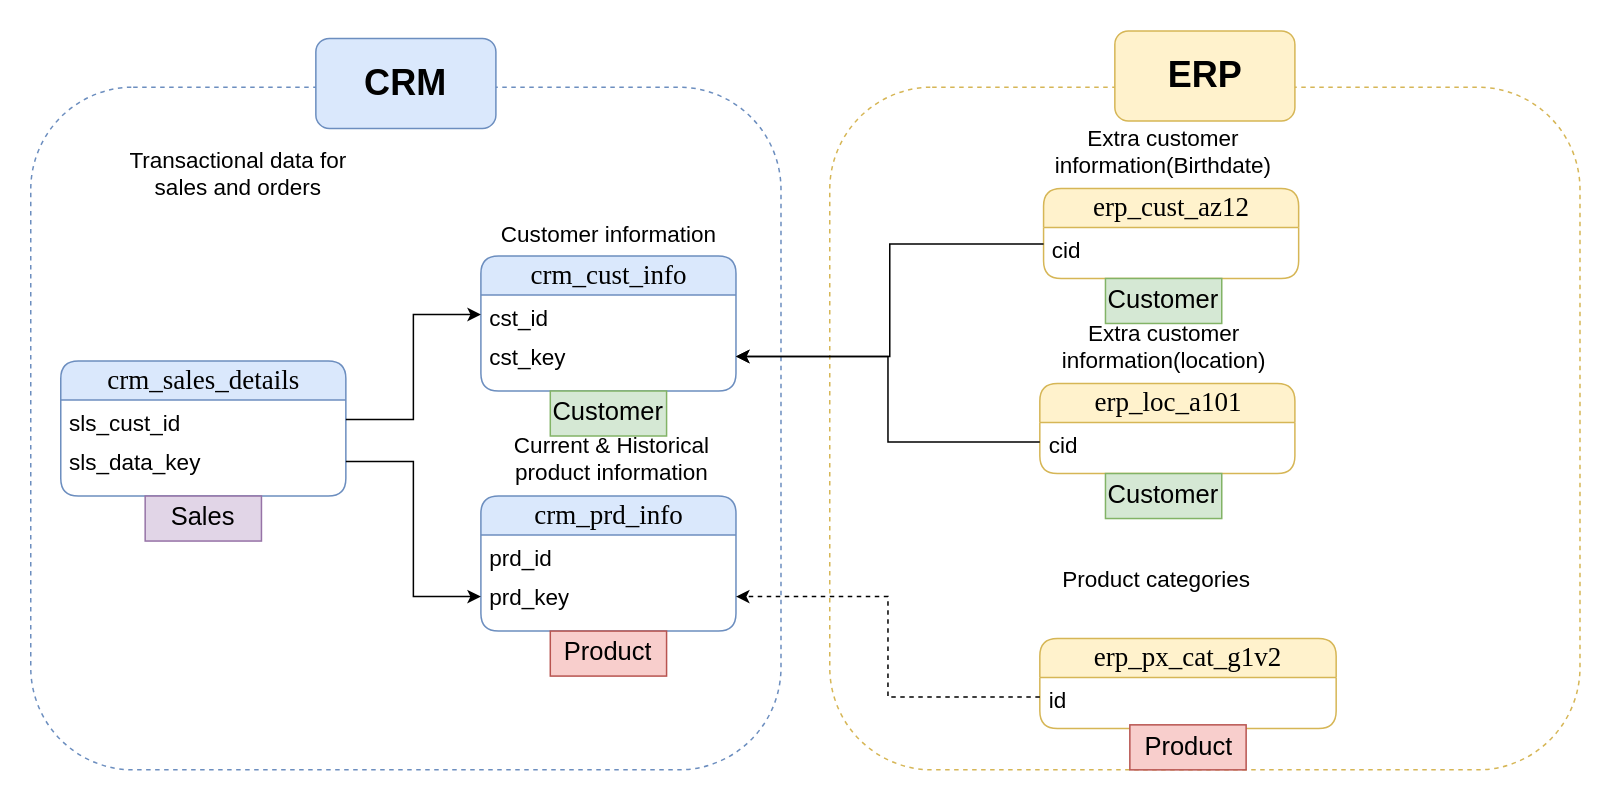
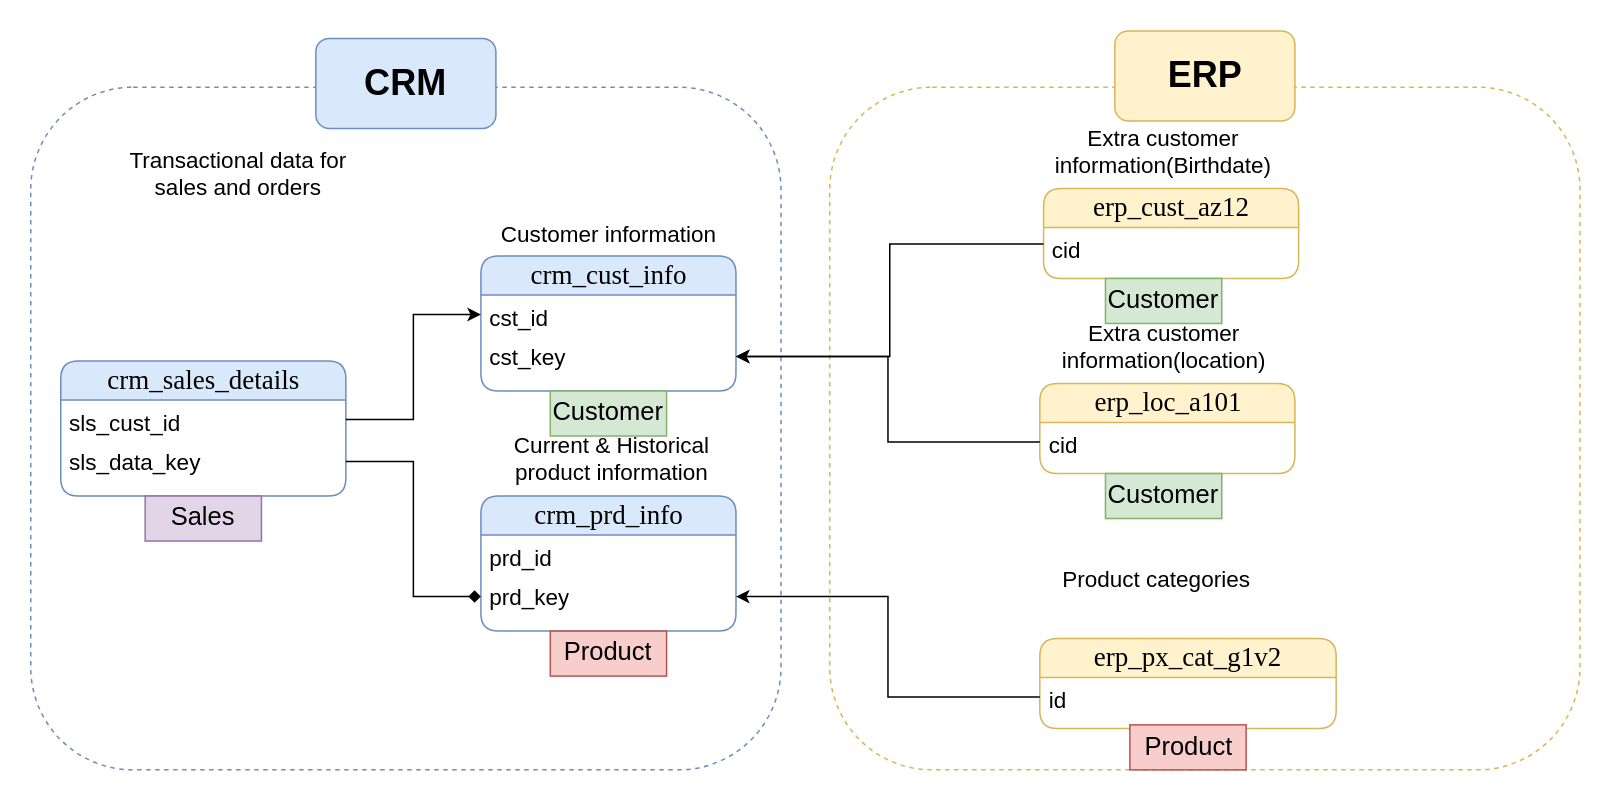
(469, 596) -> (468, 596)
(888, 650) -> (888, 650)
